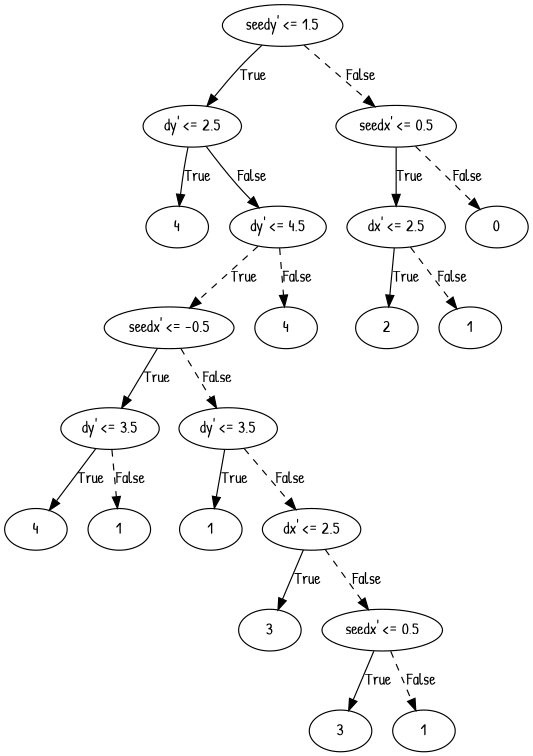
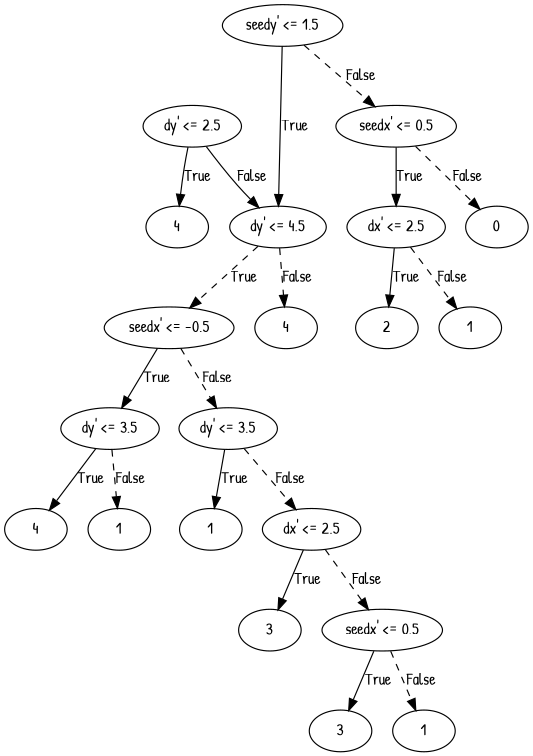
(237, 70) -> (280, 120)
